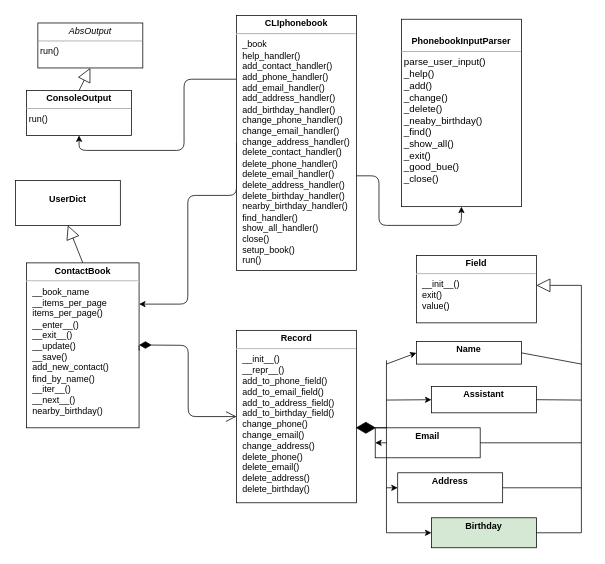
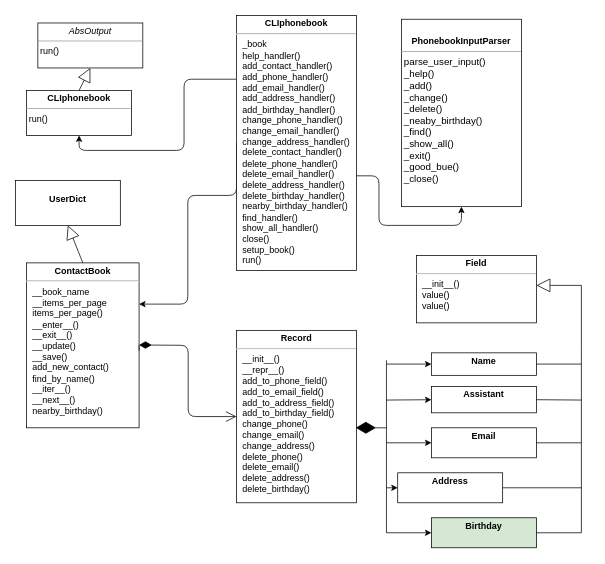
(58, 101) -> (57, 101)
(439, 277) -> (439, 277)
(469, 353) -> (484, 364)
(428, 443) -> (484, 443)
